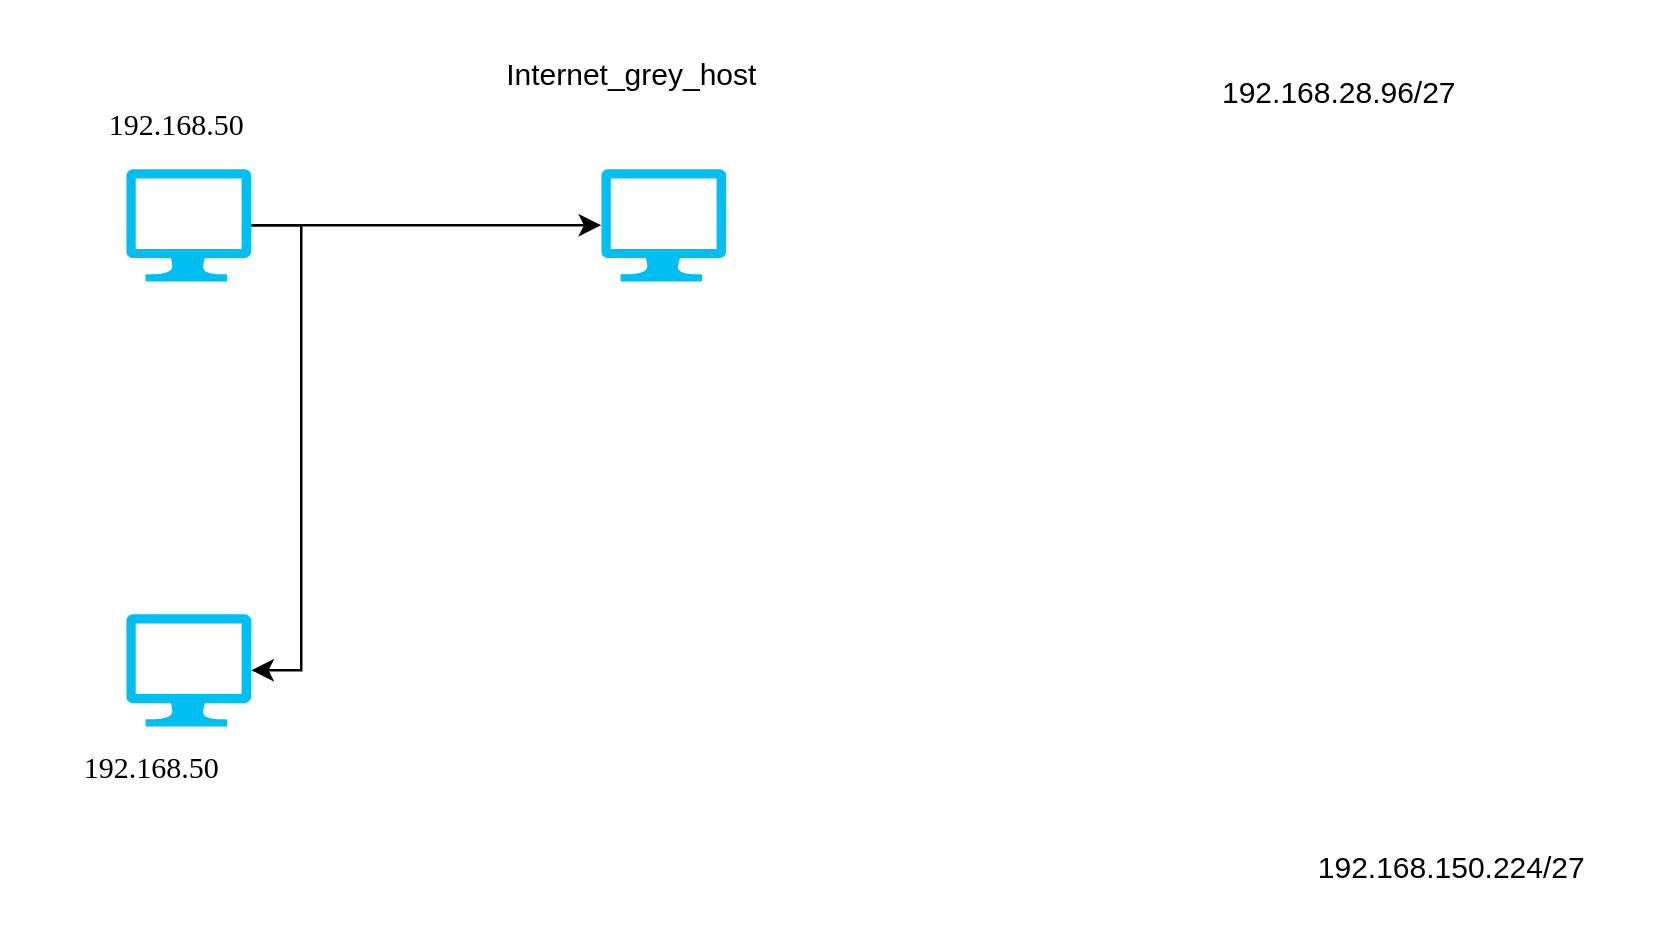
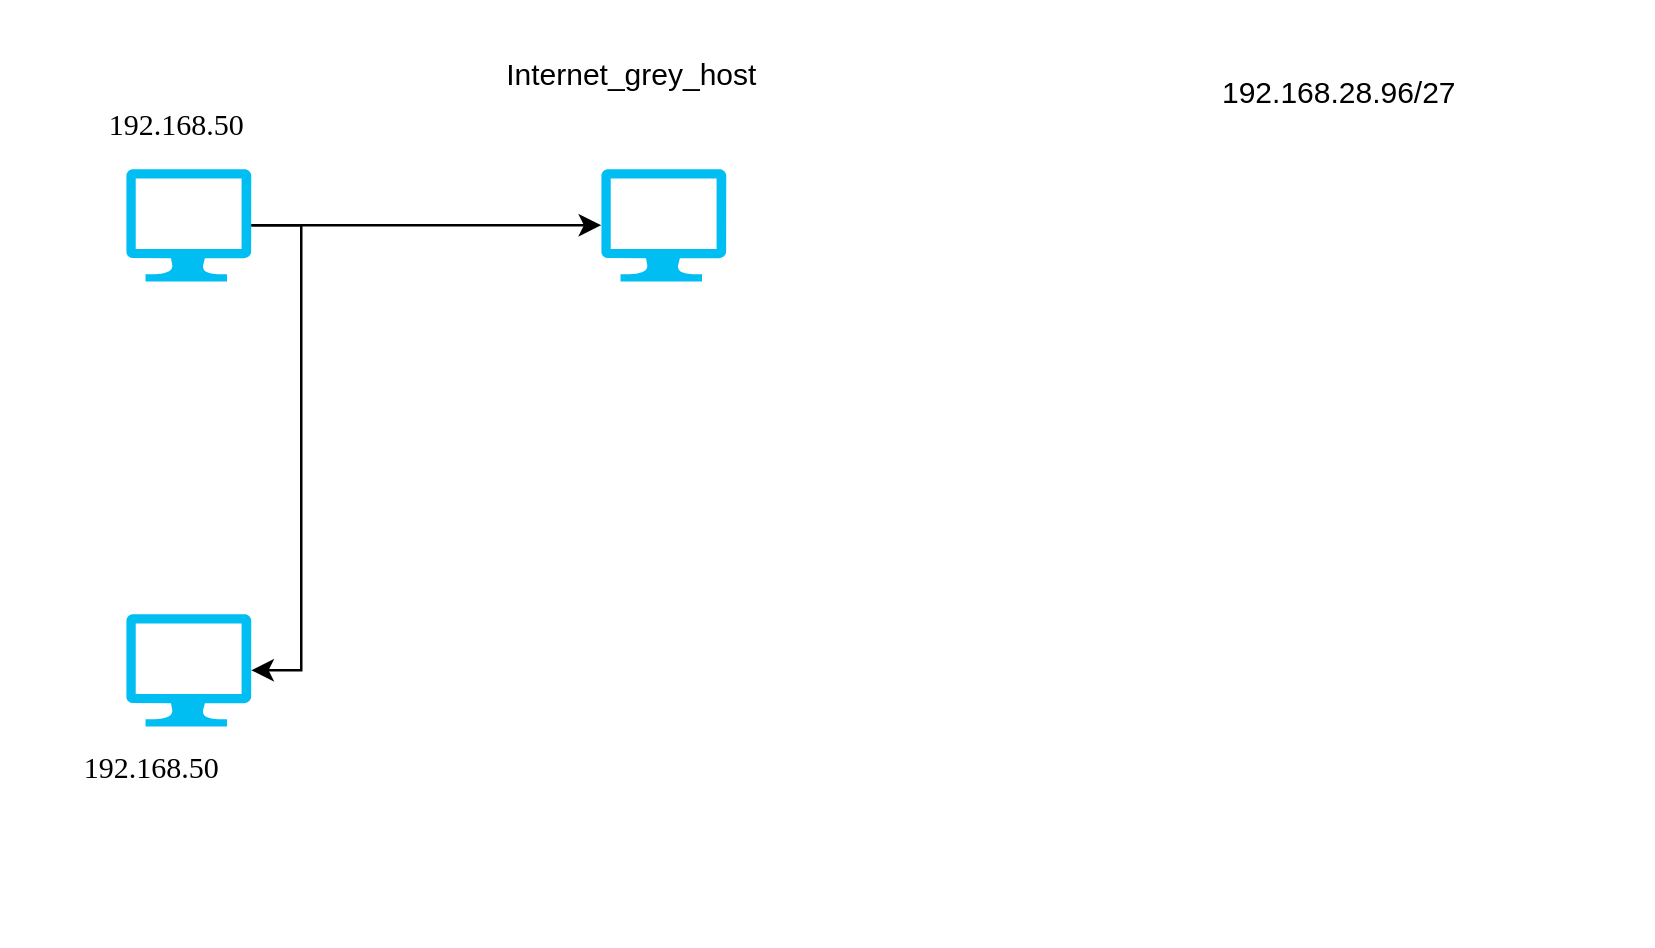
(1451, 869) -> none
